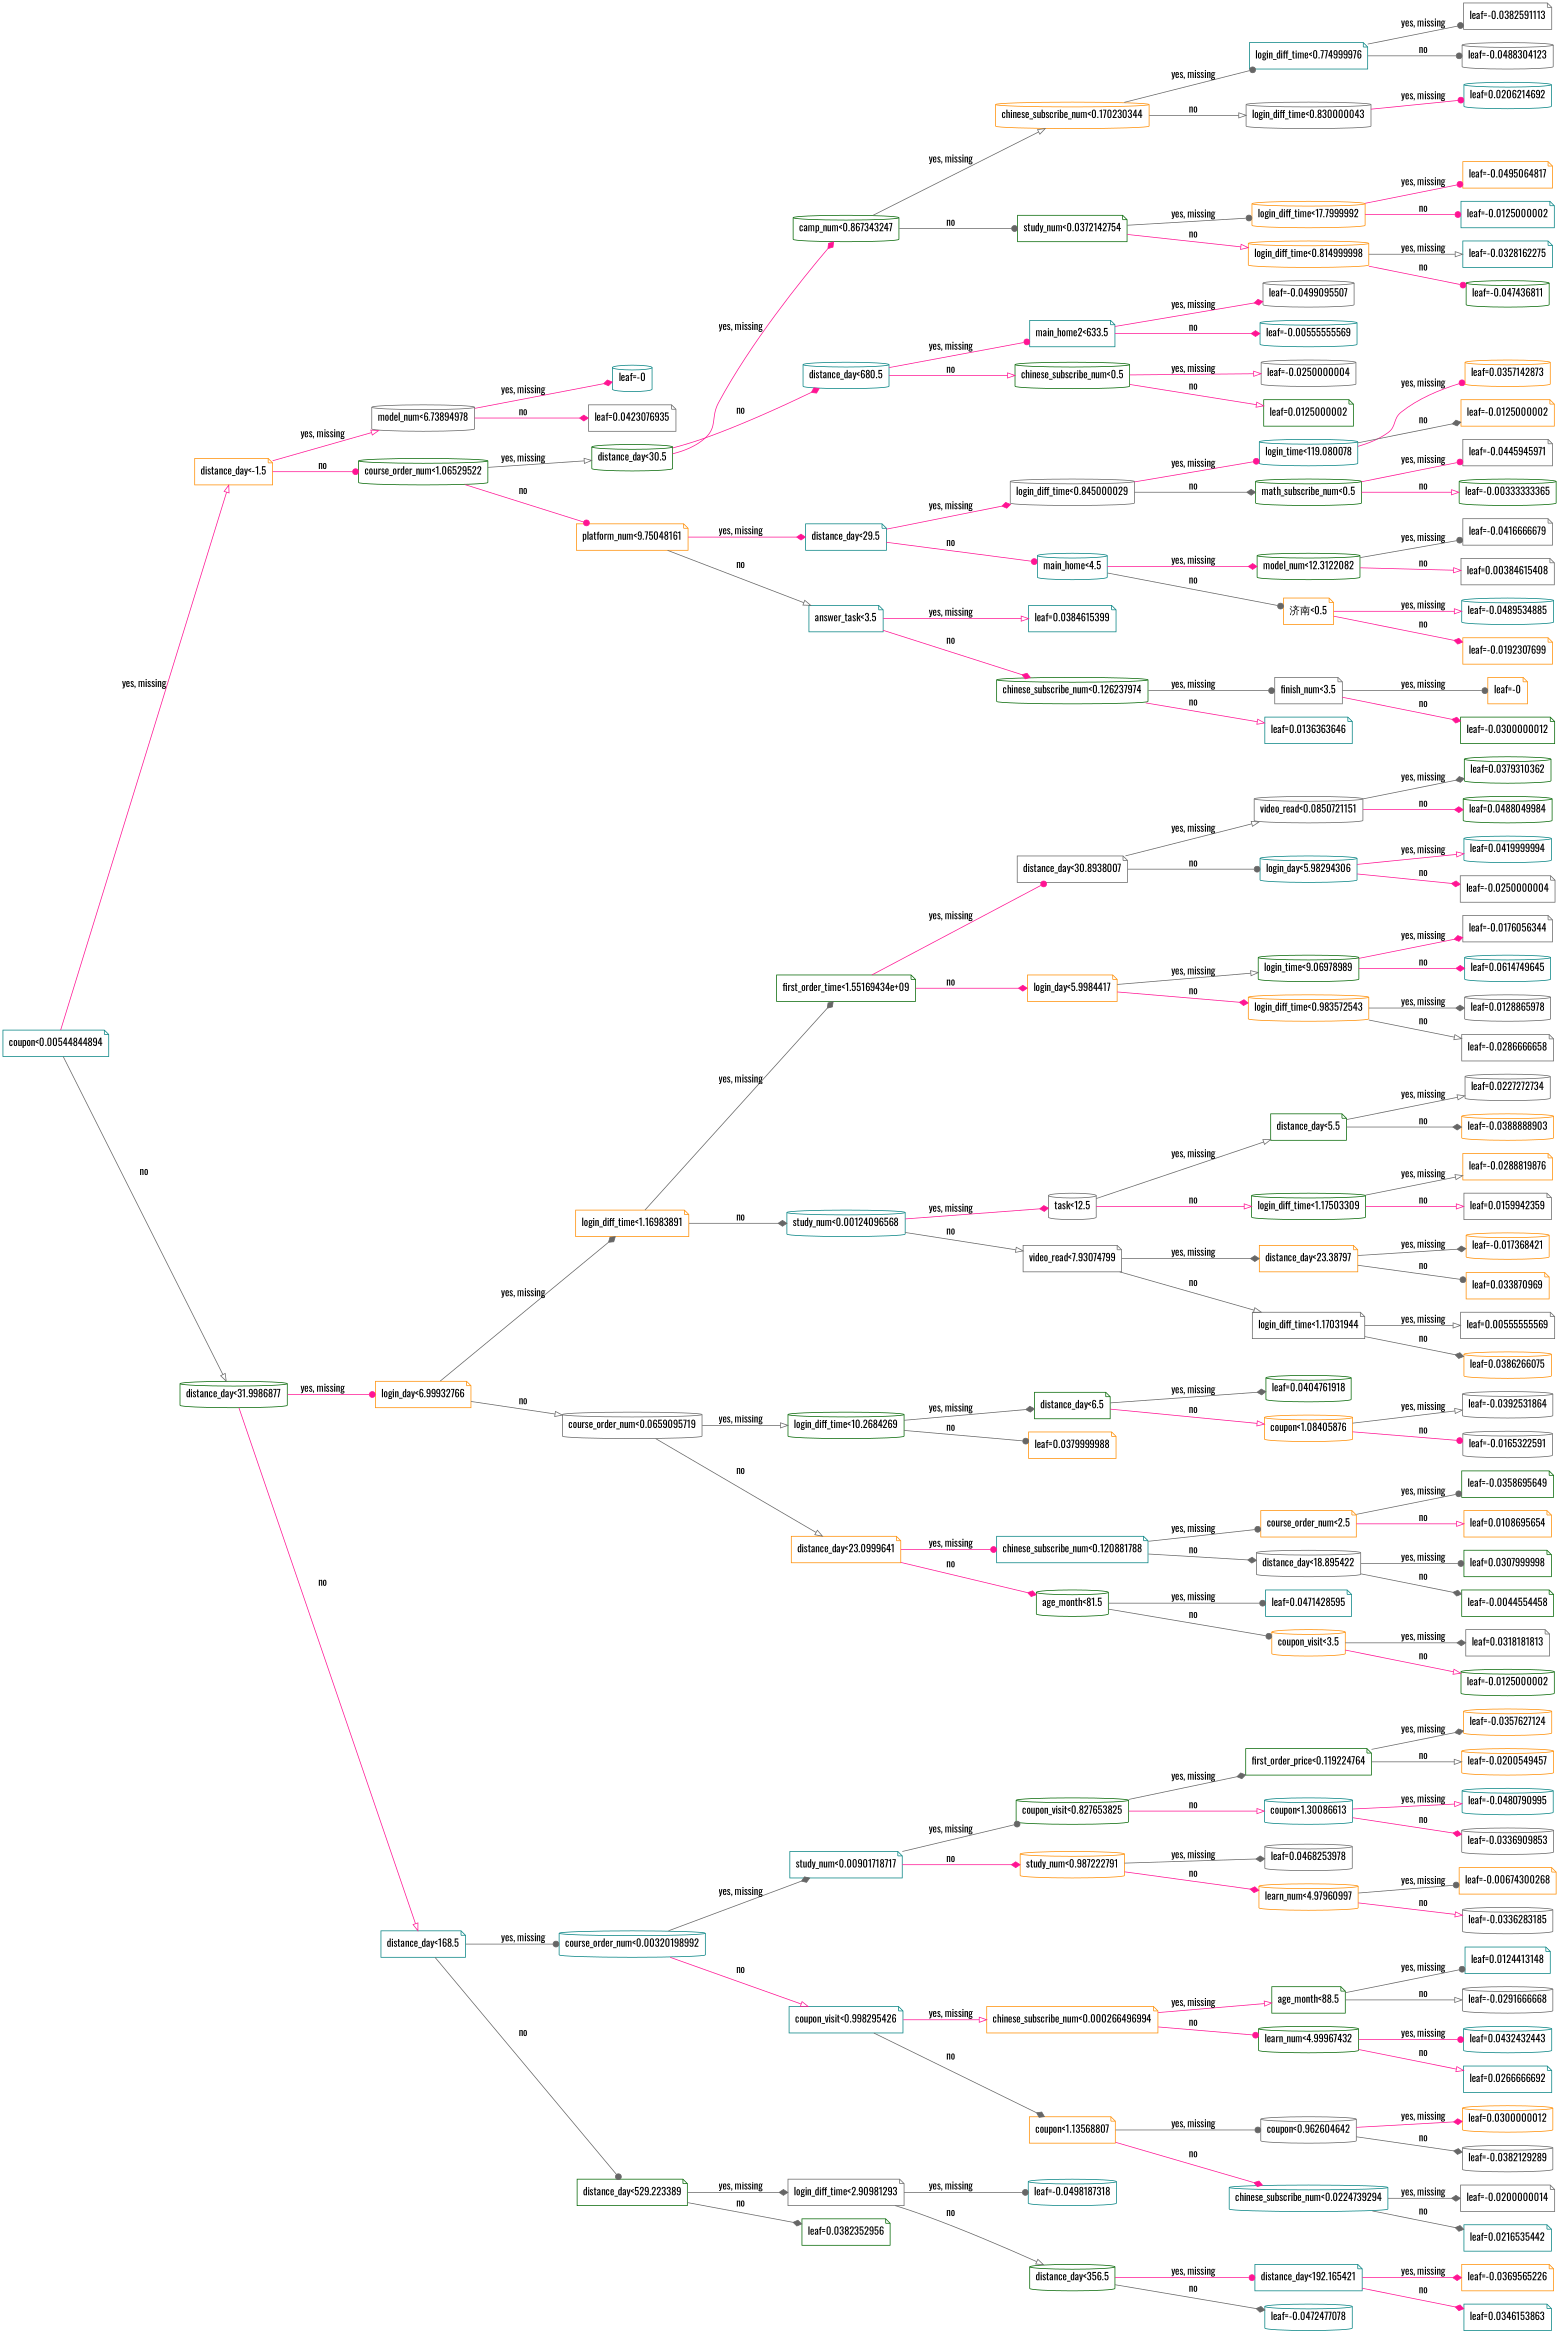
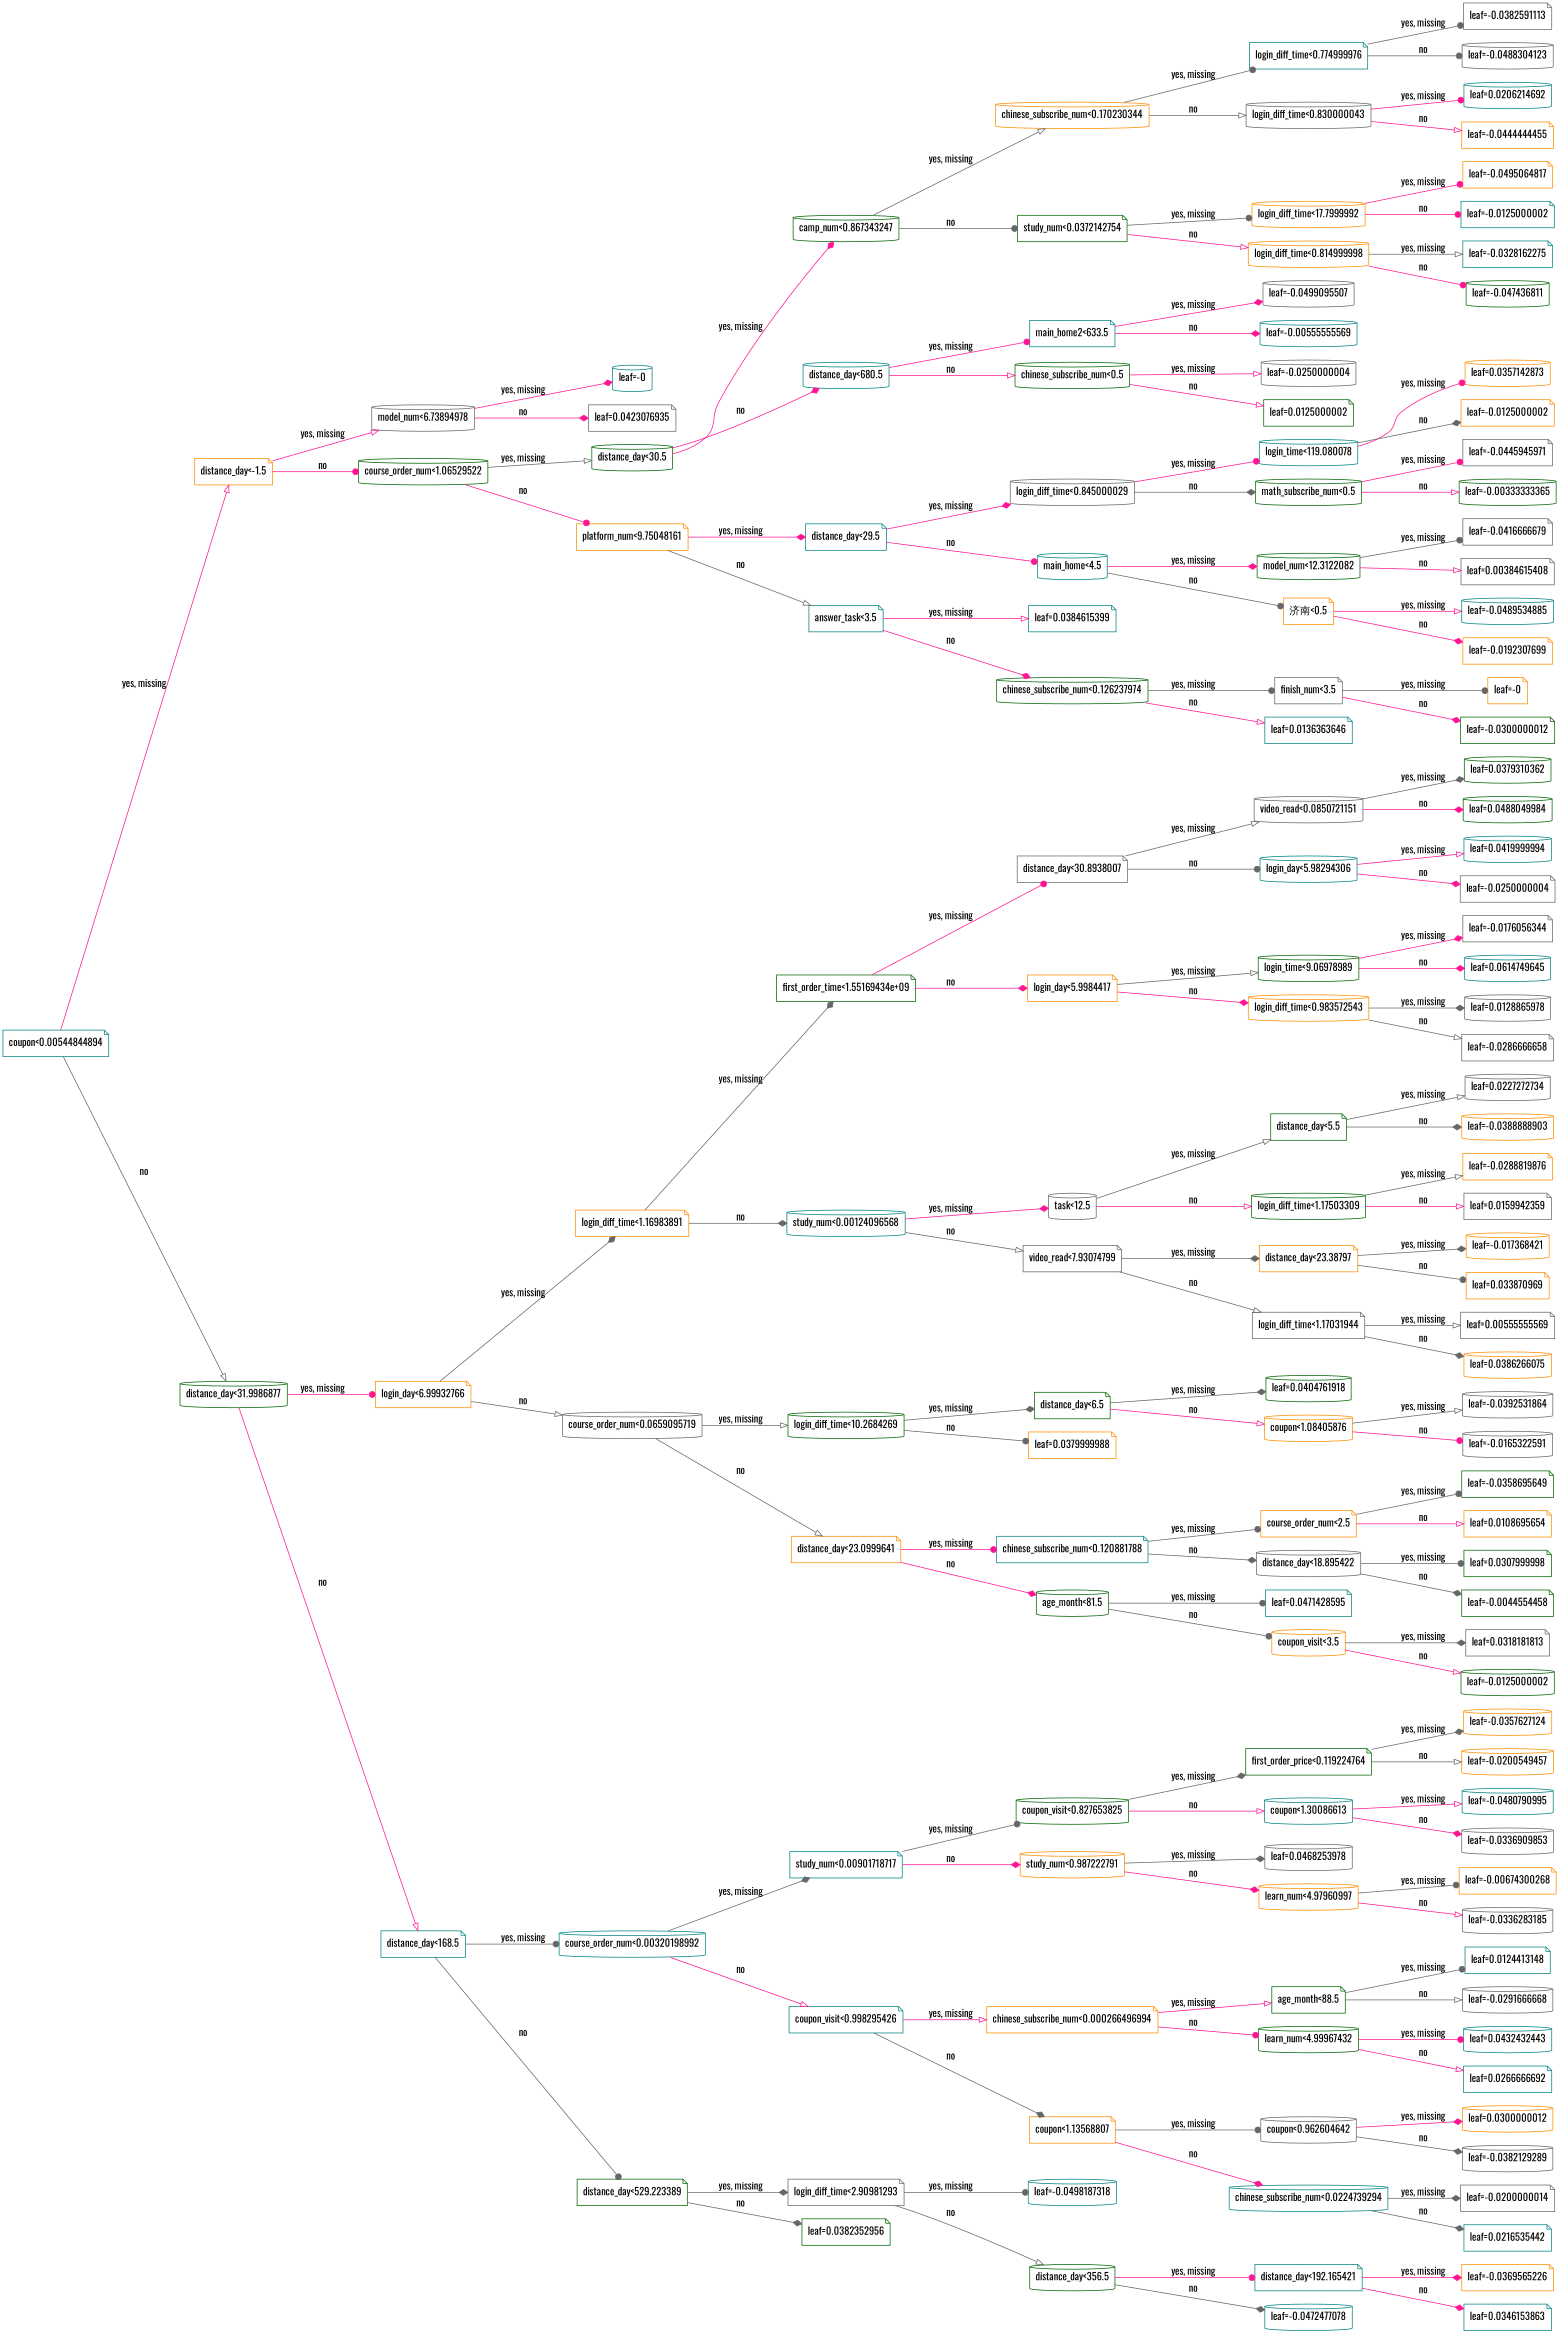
none -> (1508, 135)
